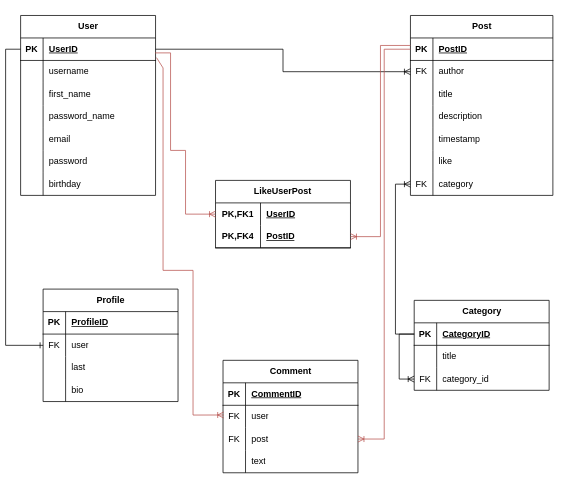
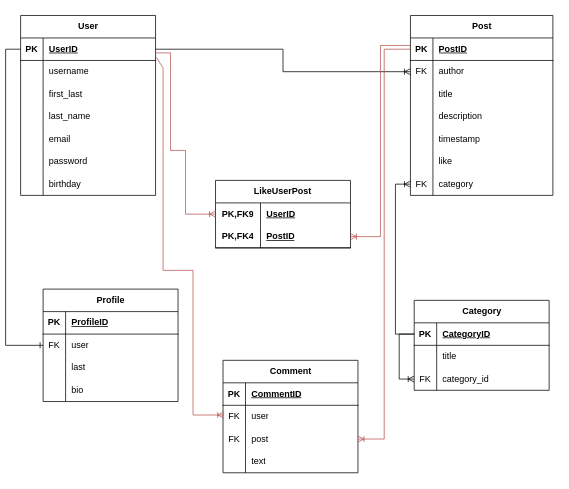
(73, 94) -> (72, 94)
(82, 117) -> (71, 117)
(238, 214) -> (238, 214)
